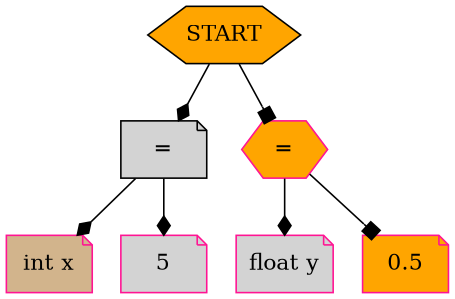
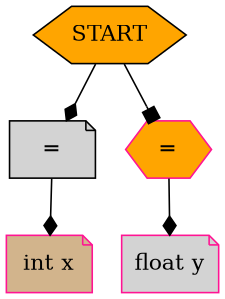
(164, 264) -> none
(406, 264) -> none
